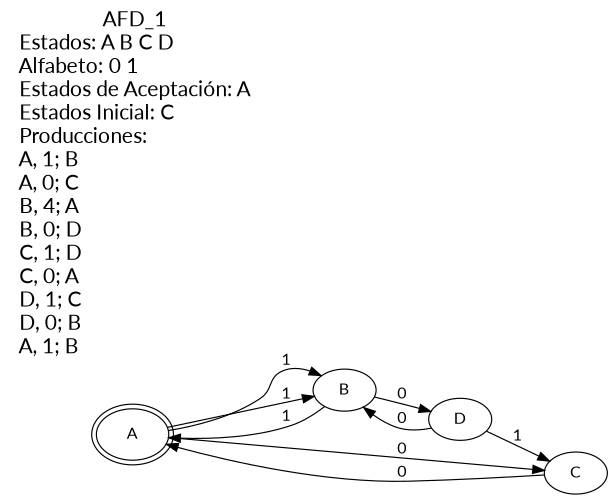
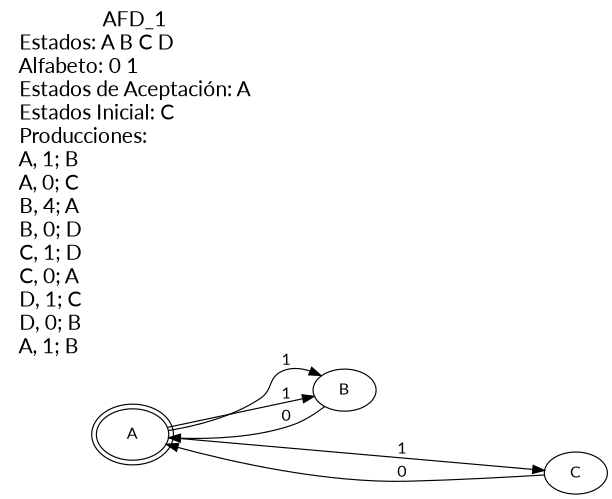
(287, 416) -> (287, 416)
(460, 419) -> none
(402, 449) -> (402, 449)
